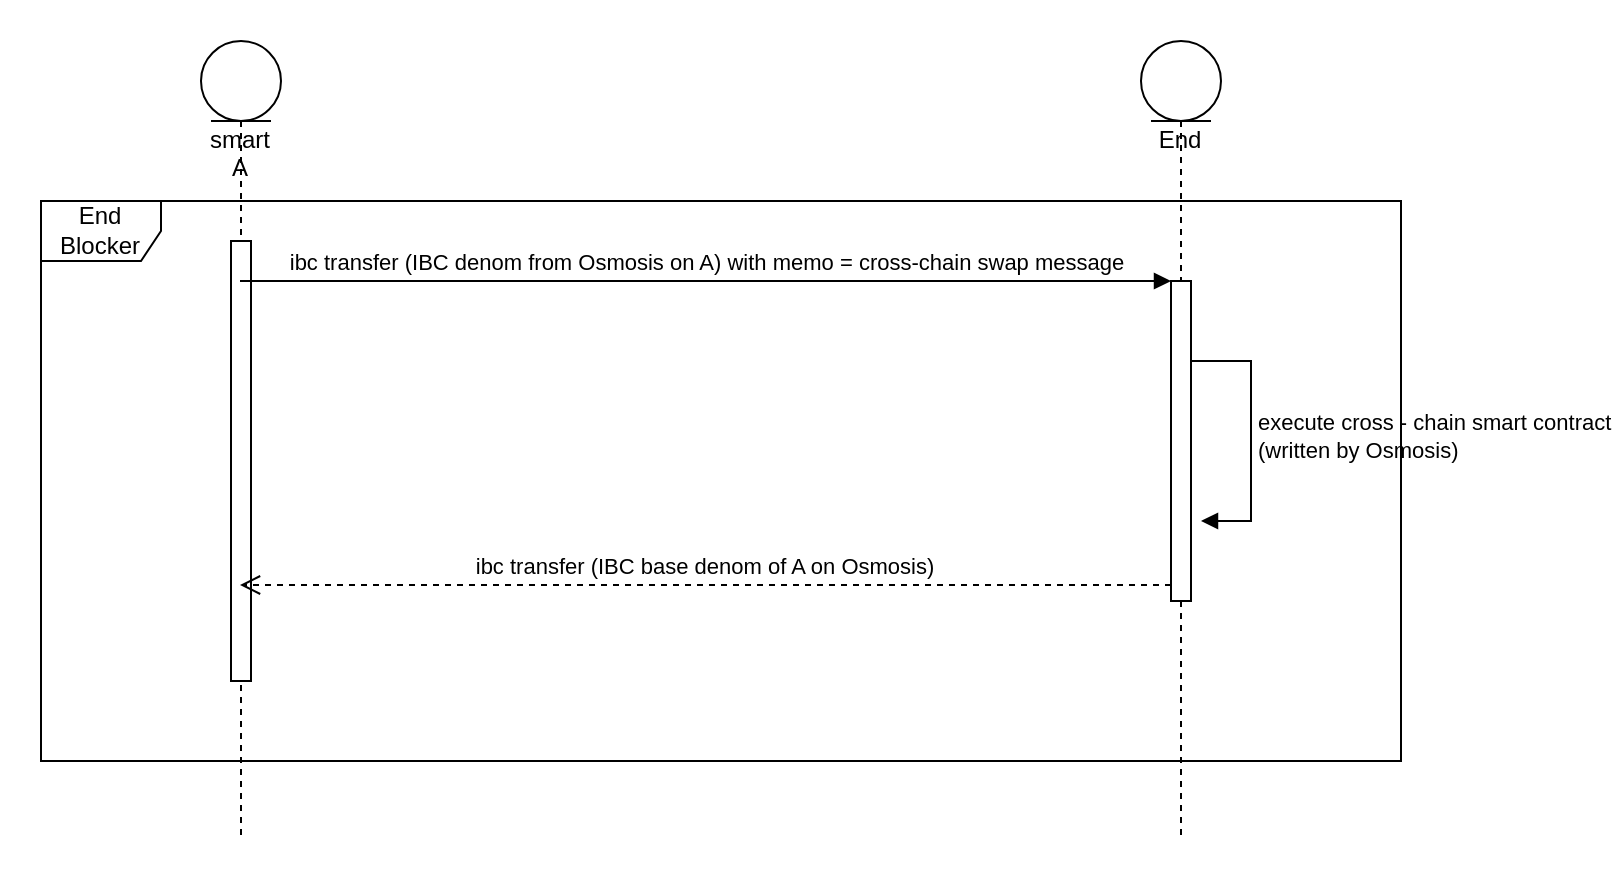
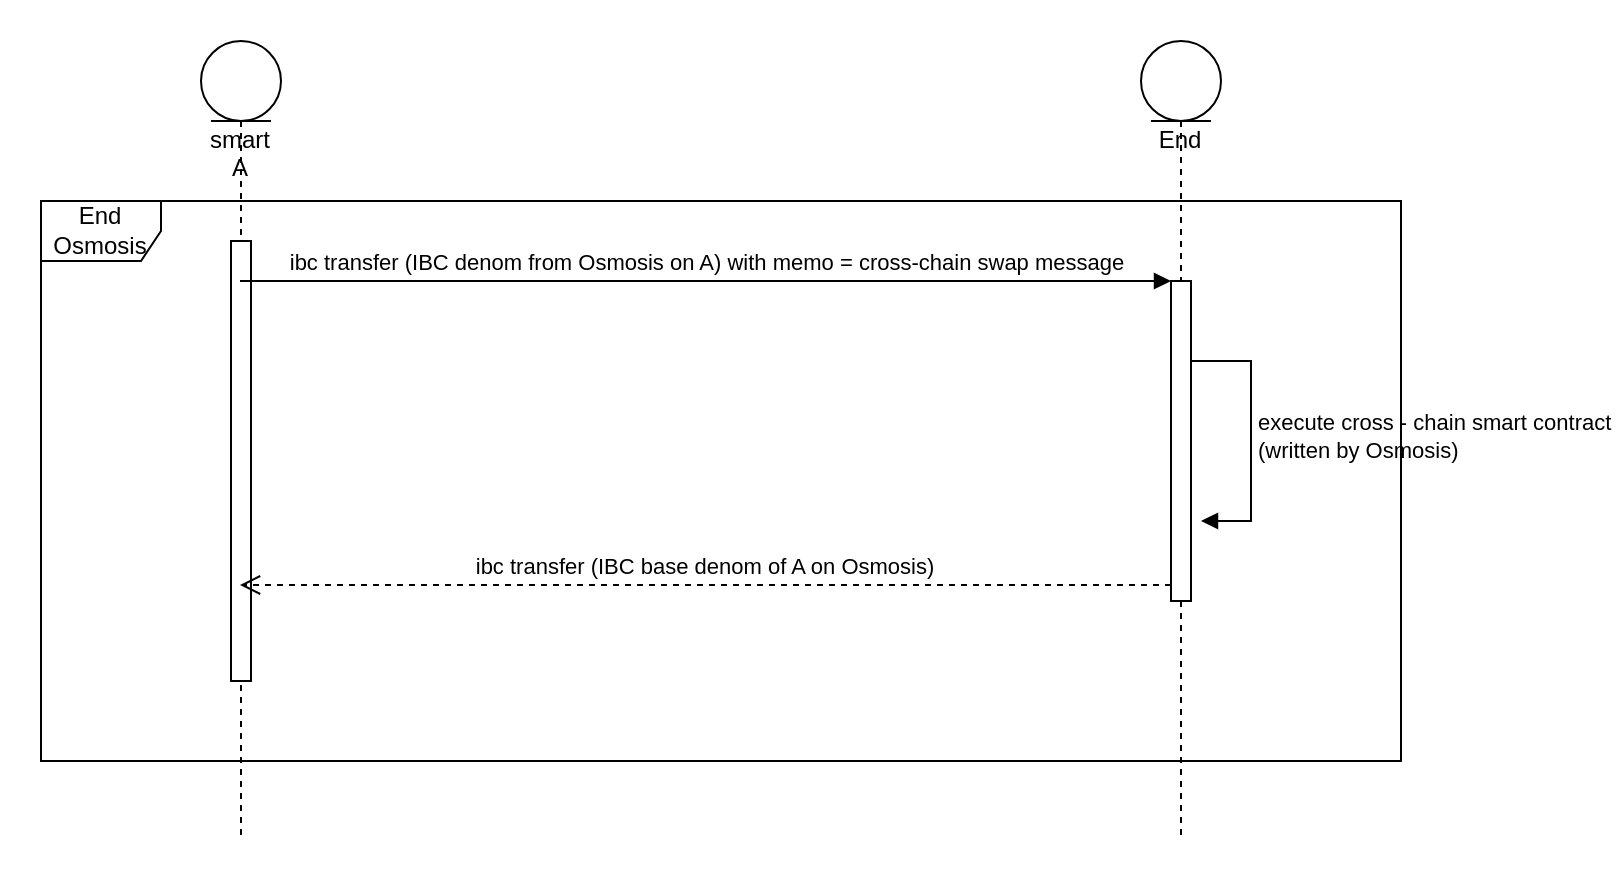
(101, 231) -> (101, 231)
